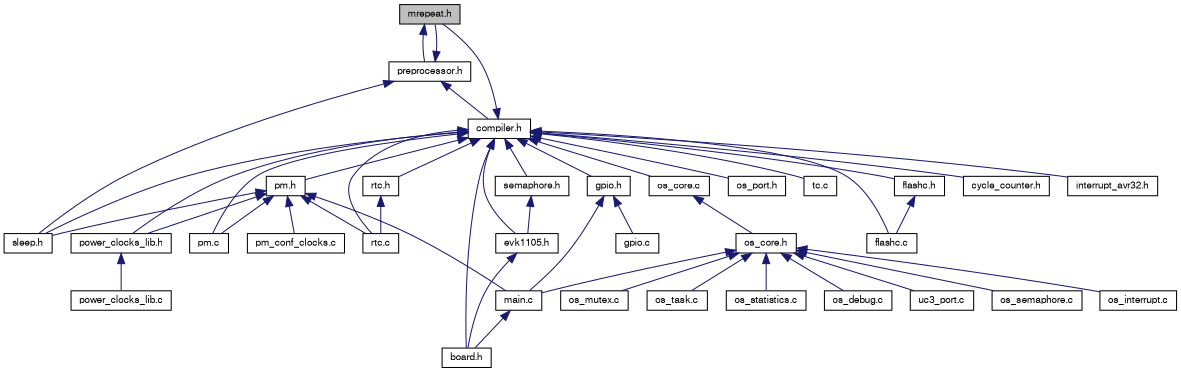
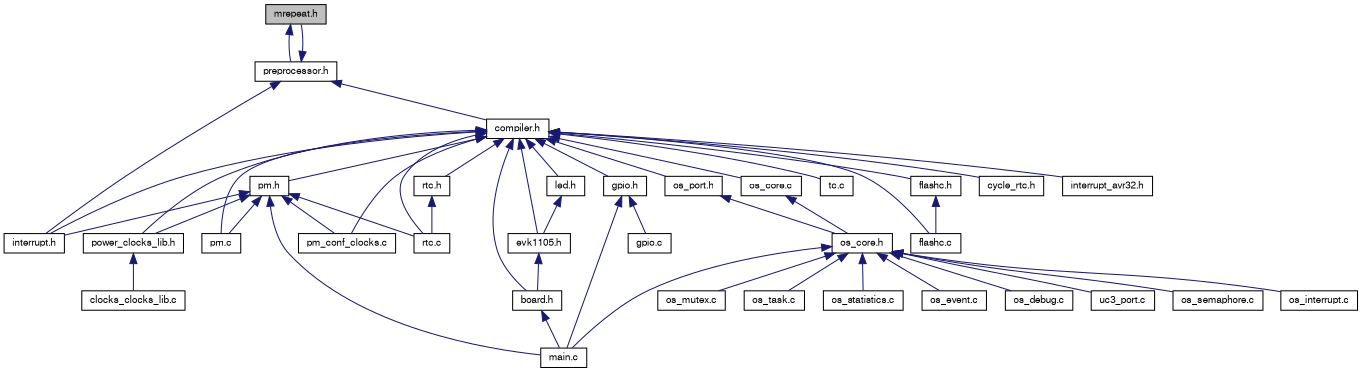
(479, 60) -> (396, 176)
(532, 186) -> (566, 186)
(1006, 186) -> (1011, 186)
none -> (783, 216)
(28, 243) -> (34, 243)
(121, 301) -> (133, 301)
none -> (954, 301)
(489, 333) -> (553, 334)
